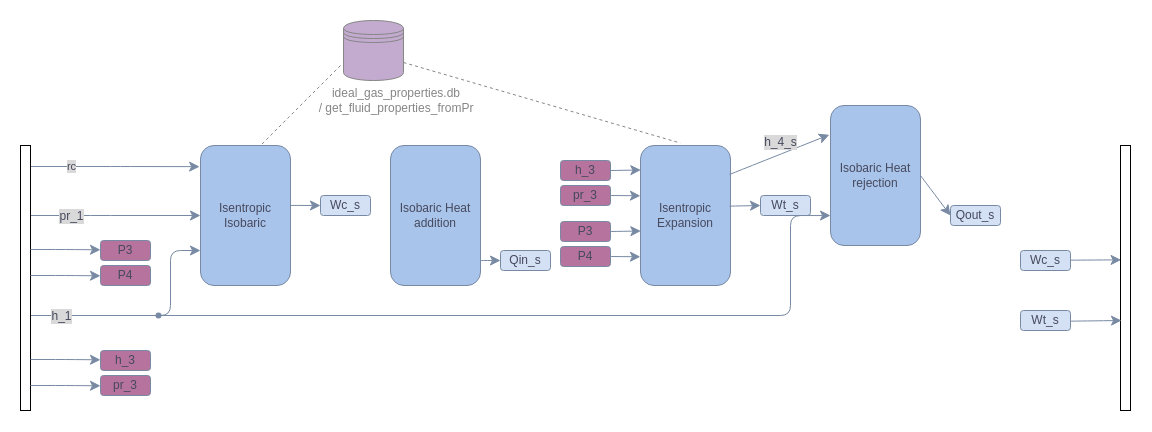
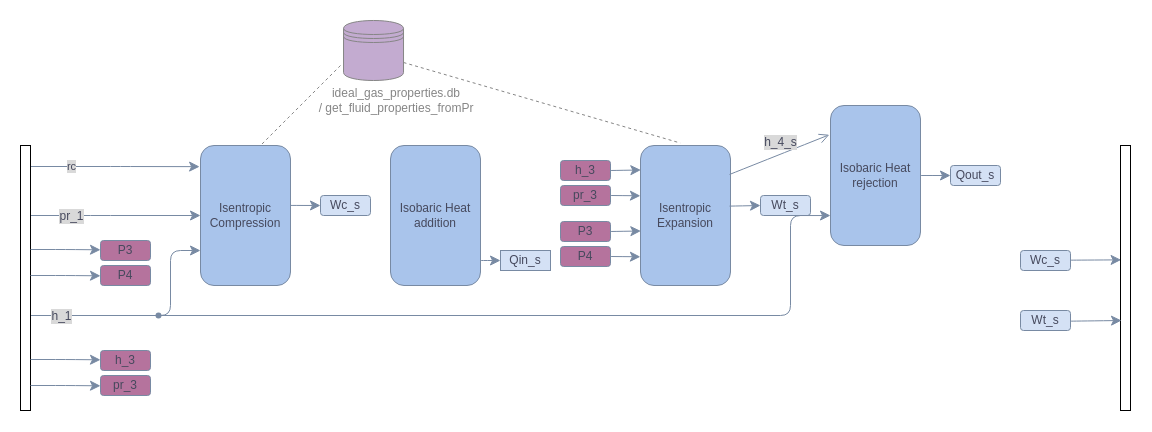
(820, 138) -> (823, 137)
(246, 216) -> (246, 216)
(976, 216) -> (976, 176)
(526, 261) -> (526, 261)
